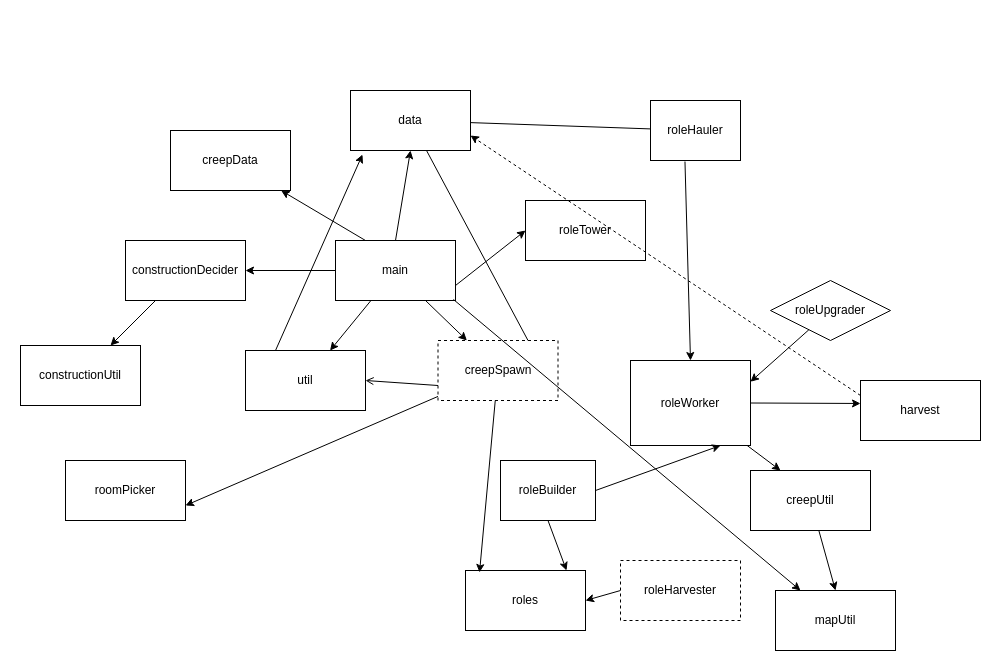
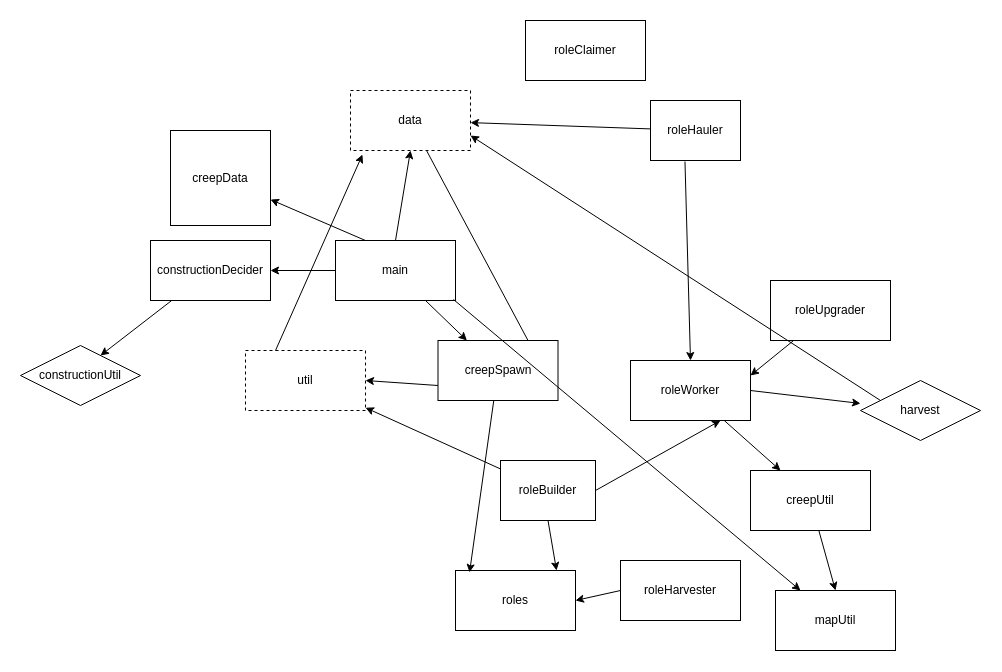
none -> (586, 51)
(411, 121) -> (411, 121)
(476, 123) -> (479, 123)
(231, 161) -> (221, 178)
(586, 231) -> none
(488, 260) -> none
(668, 267) -> (679, 270)
(186, 271) -> (211, 271)
(831, 311) -> (831, 311)
(353, 323) -> none
(498, 371) -> (498, 371)
(81, 376) -> (81, 376)
(306, 381) -> (306, 381)
(371, 381) -> (373, 381)
(691, 403) -> (691, 391)
(921, 411) -> (921, 411)
none -> (436, 440)
(315, 450) -> none
(126, 491) -> none
(681, 591) -> (681, 591)
(526, 601) -> (516, 601)
